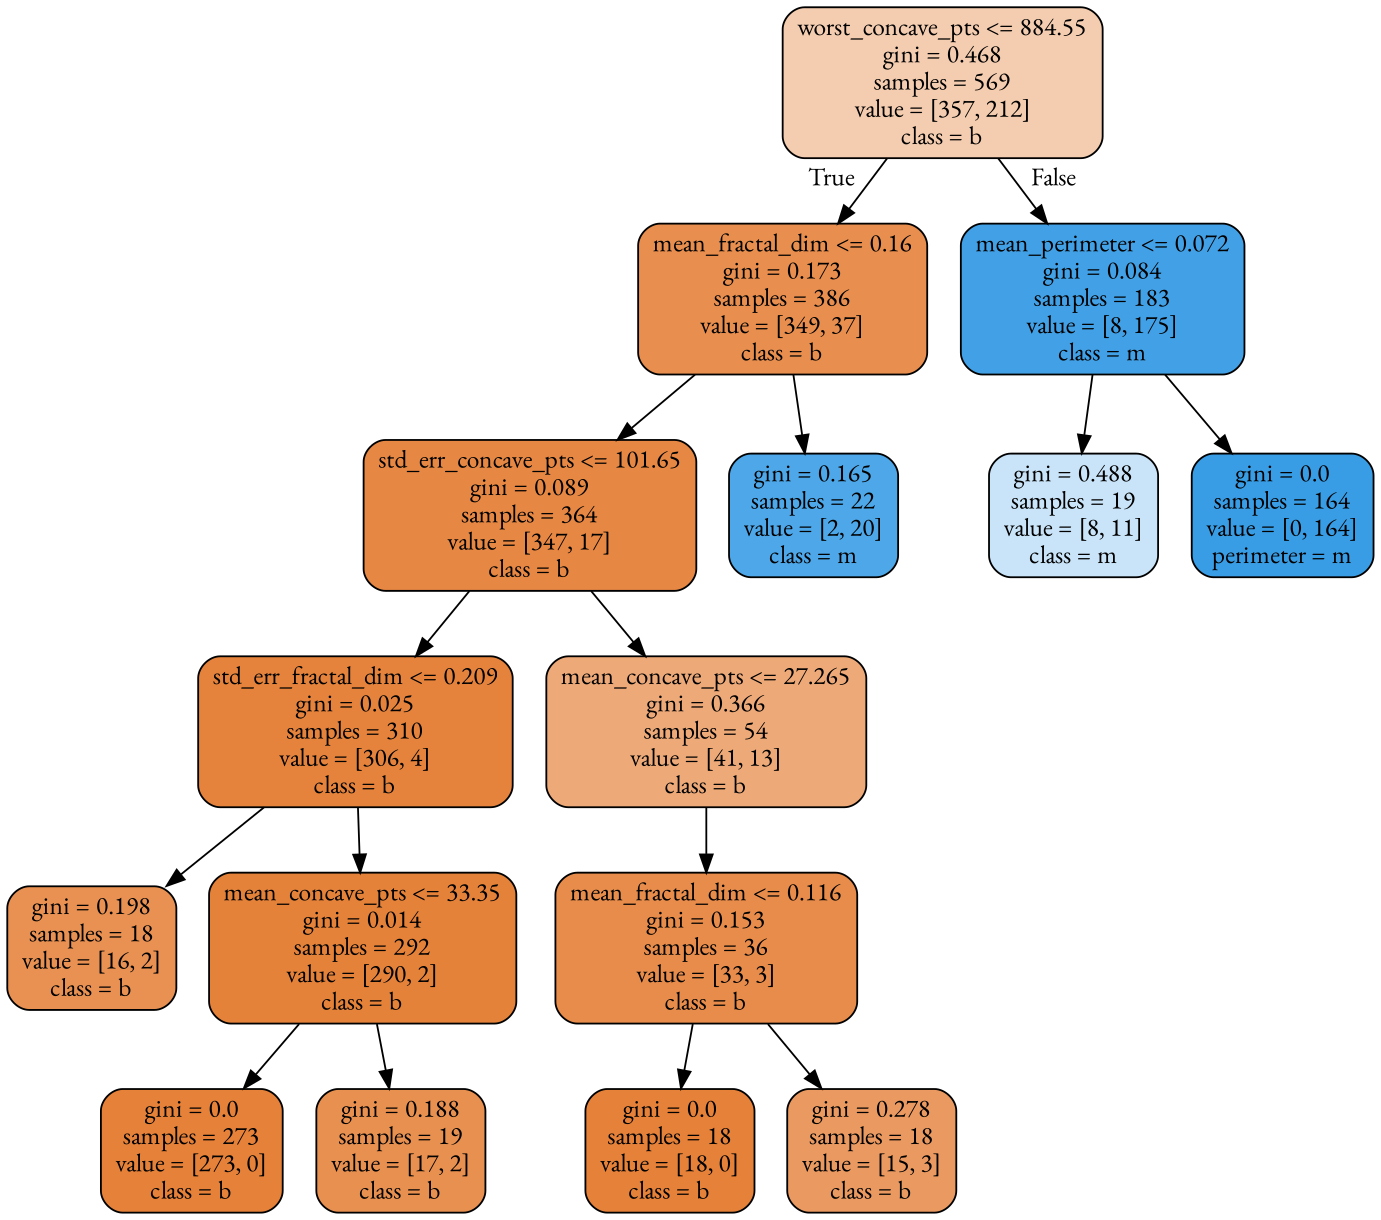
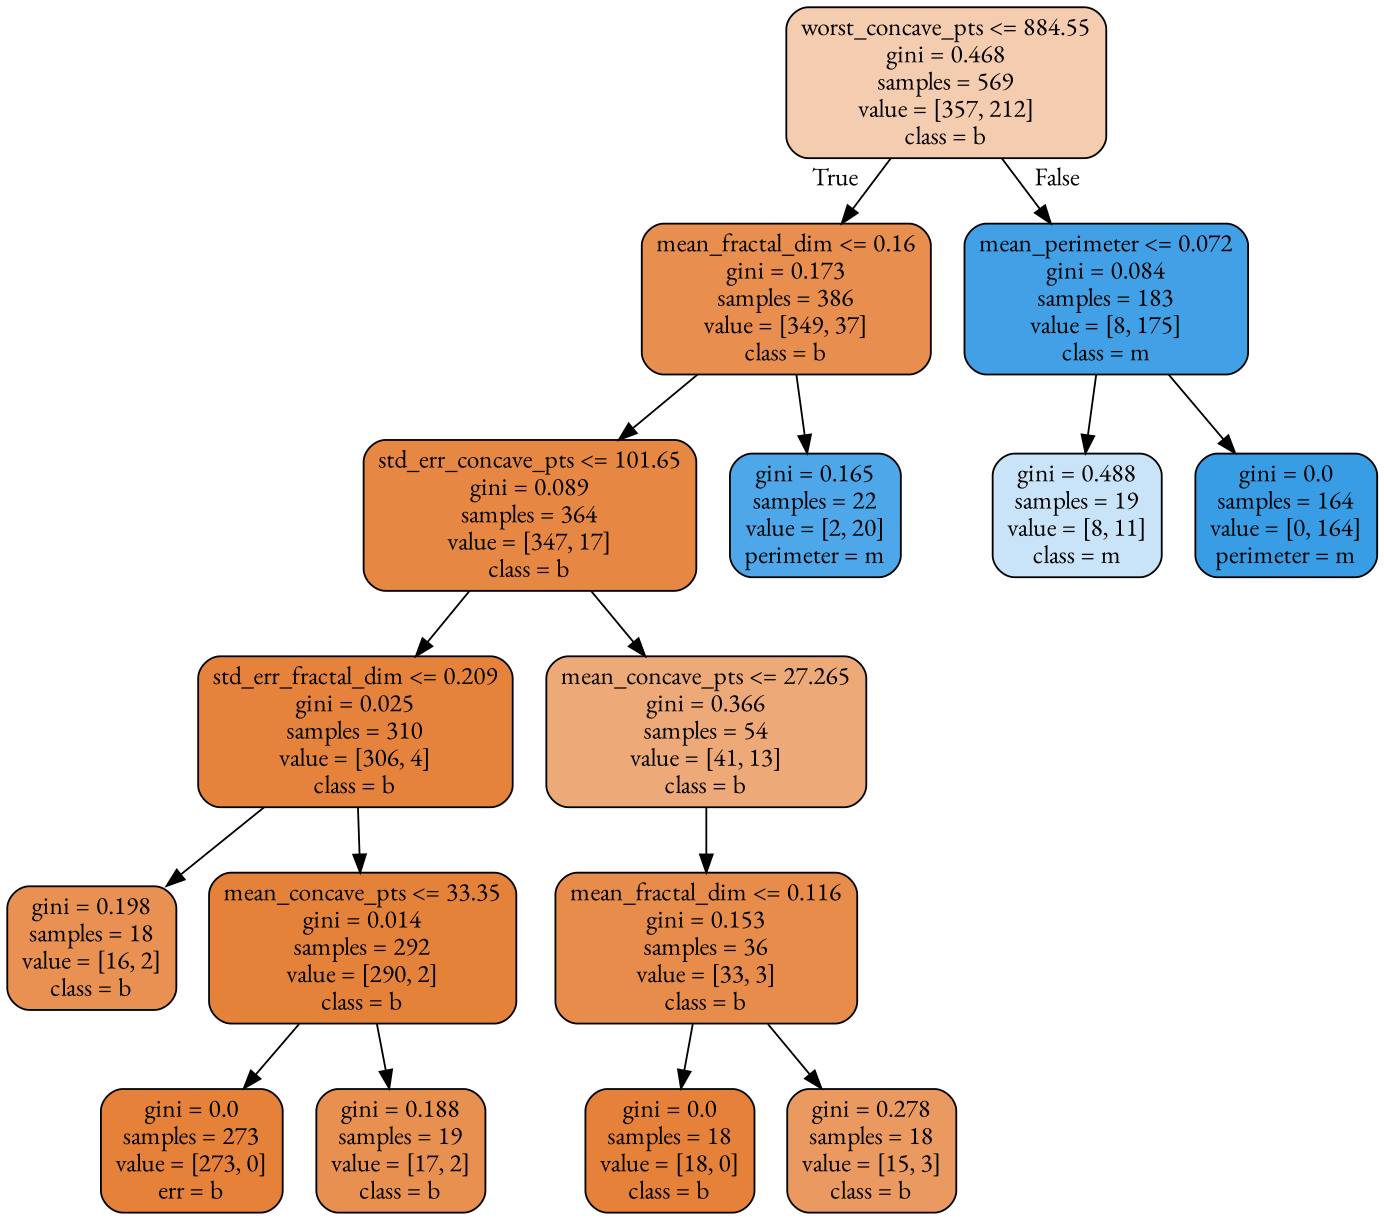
(814, 515) -> (815, 515)
(192, 1151) -> (192, 1151)
